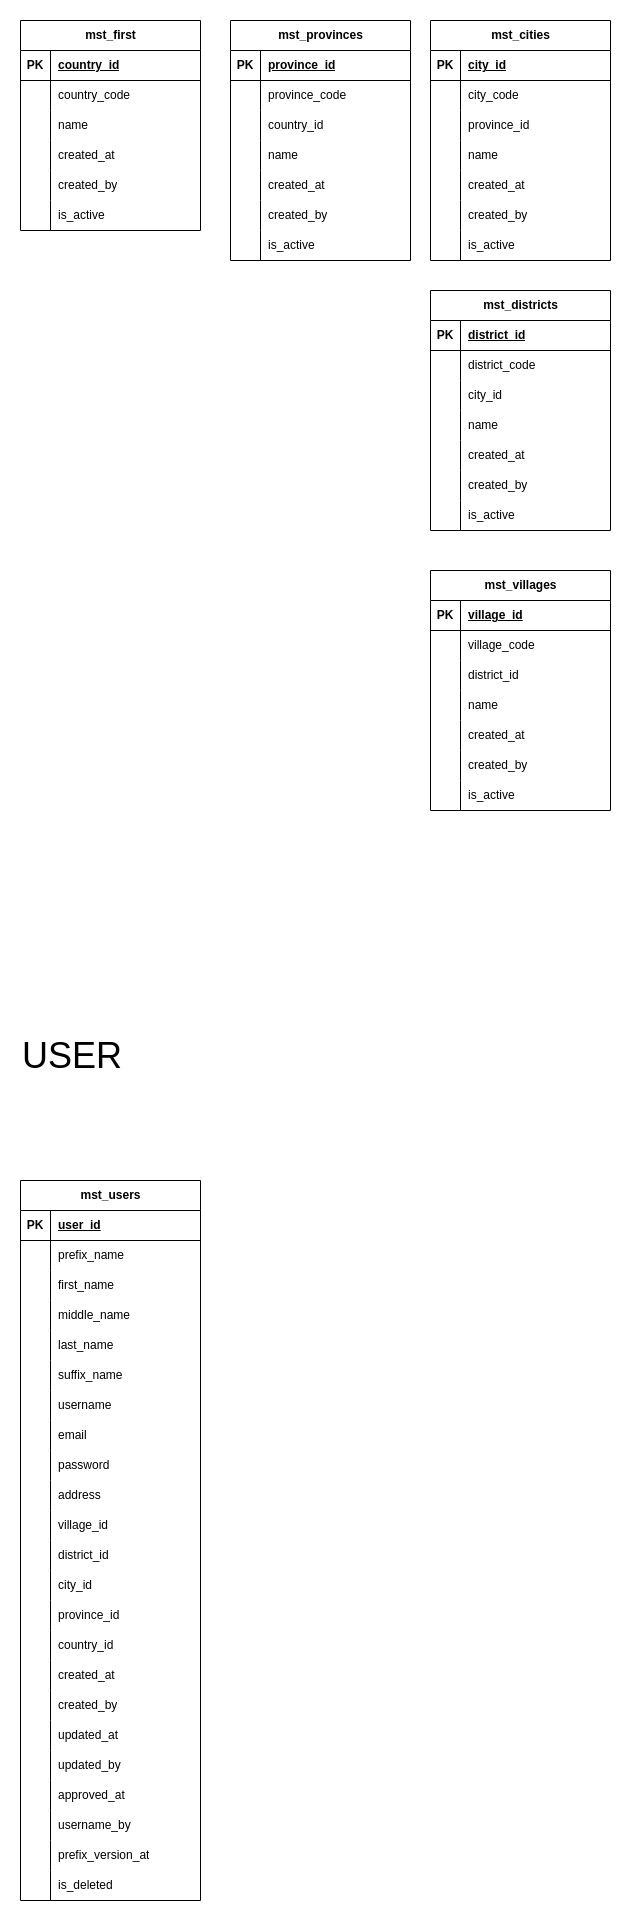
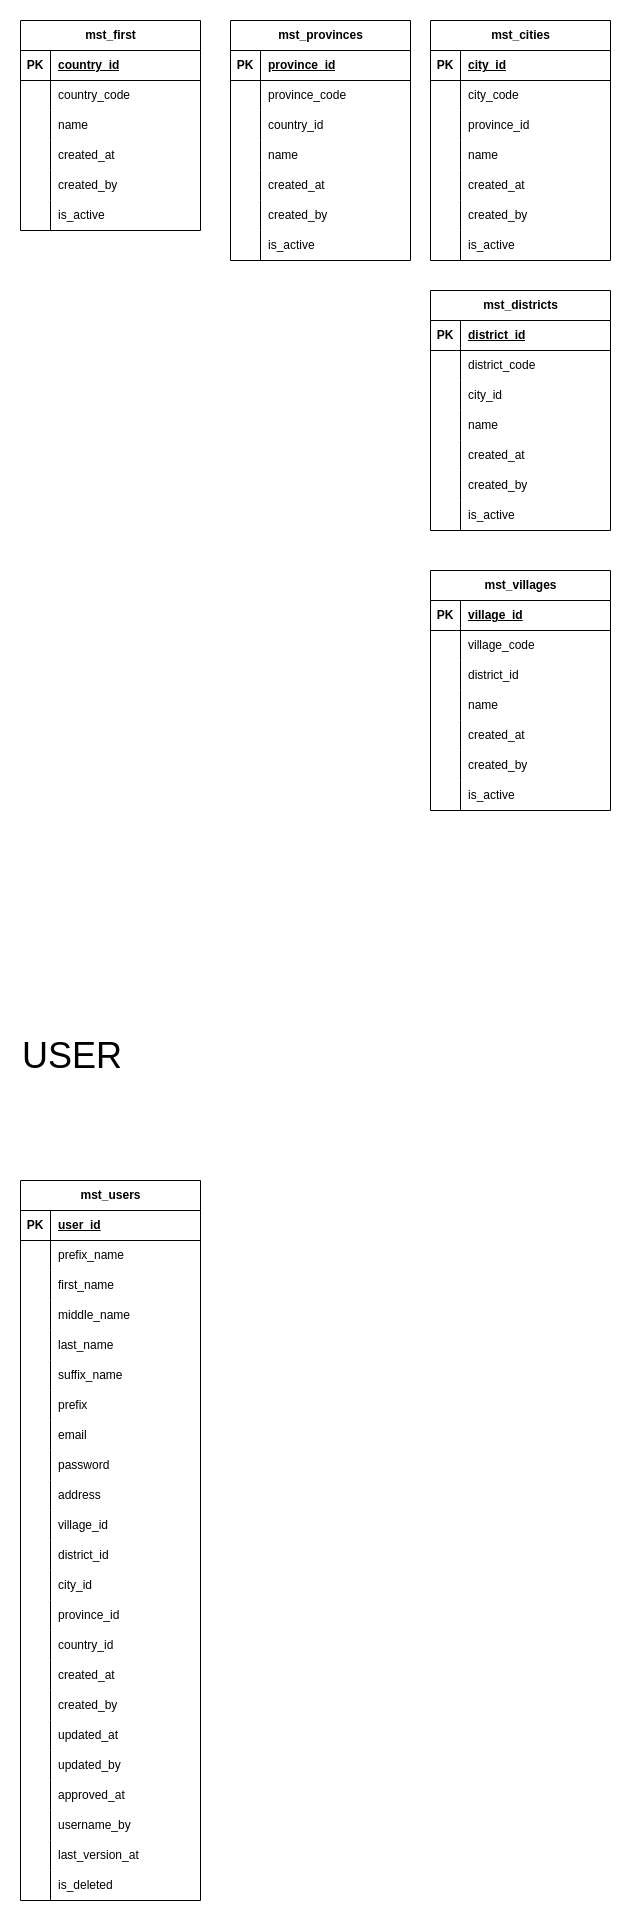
(85, 1406) -> (77, 1406)
(113, 1856) -> (106, 1856)
